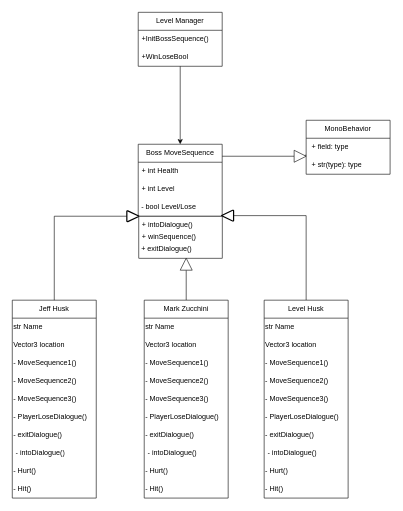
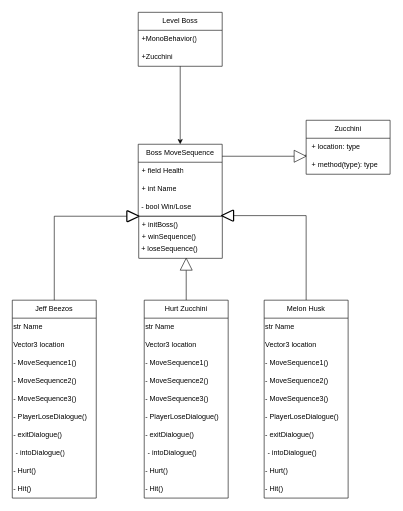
(180, 21) -> (180, 21)
(179, 39) -> (171, 39)
(164, 57) -> (158, 57)
(348, 129) -> (348, 129)
(331, 147) -> (337, 147)
(341, 165) -> (347, 165)
(162, 171) -> (165, 171)
(160, 189) -> (159, 189)
(170, 207) -> (166, 207)
(169, 225) -> (161, 225)
(168, 249) -> (170, 249)
(54, 309) -> (54, 309)
(186, 309) -> (186, 309)
(306, 309) -> (306, 309)
